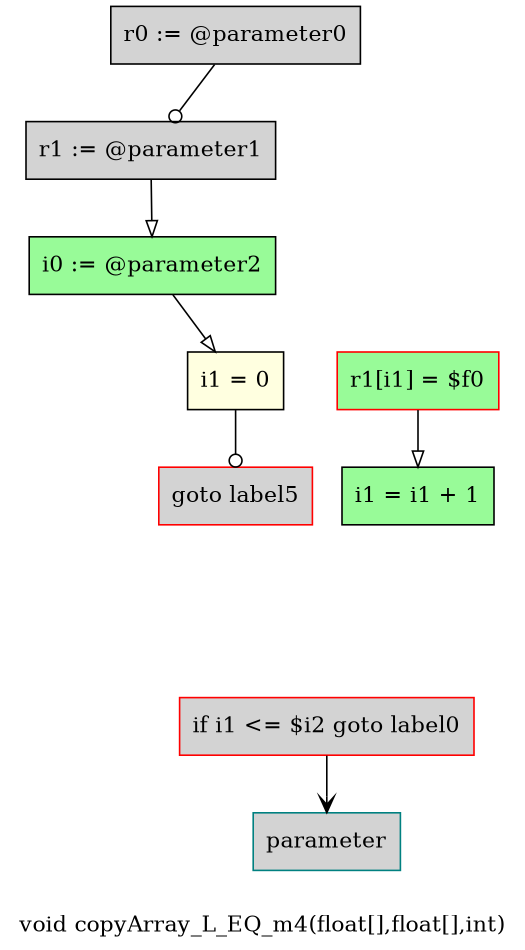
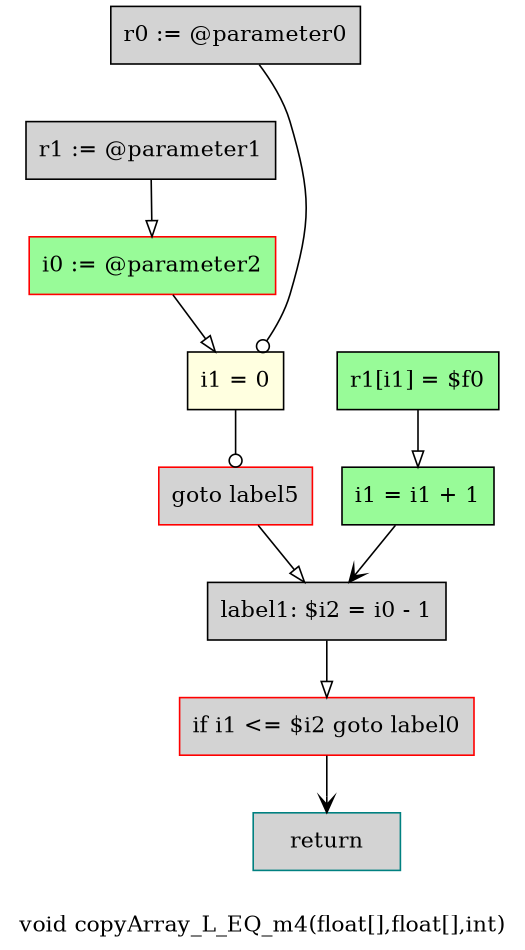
(197, 88) -> (306, 202)
(152, 266) -> (152, 266)
(418, 381) -> (418, 381)
none -> (327, 611)
(327, 842) -> (327, 842)
